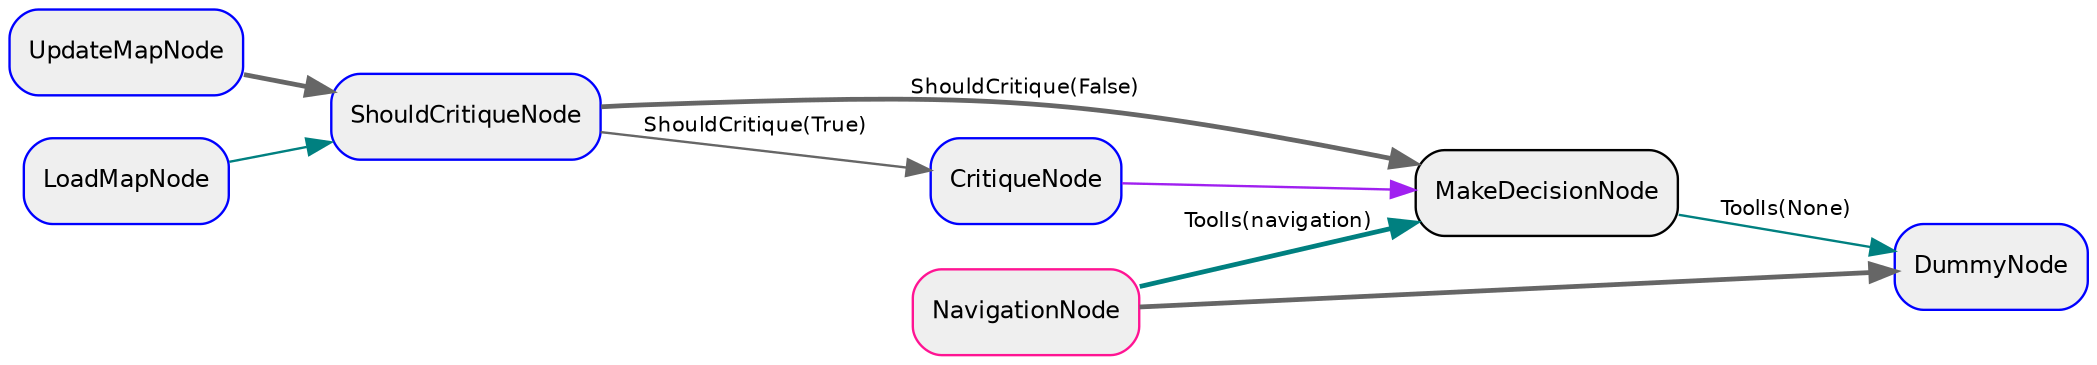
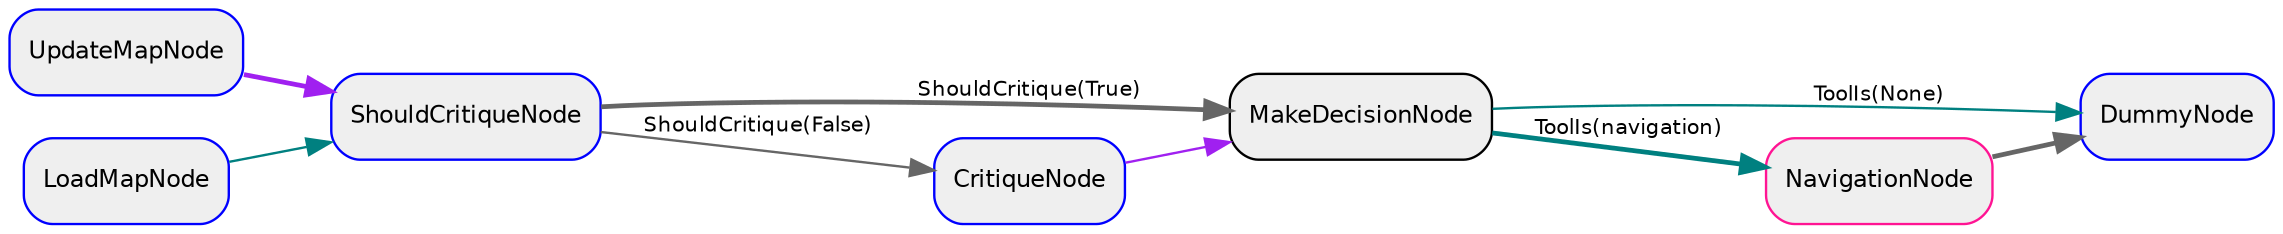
(275, 81) -> (275, 81)
(1026, 88) -> (1030, 91)
(756, 126) -> (759, 126)
(1266, 257) -> (1617, 149)
